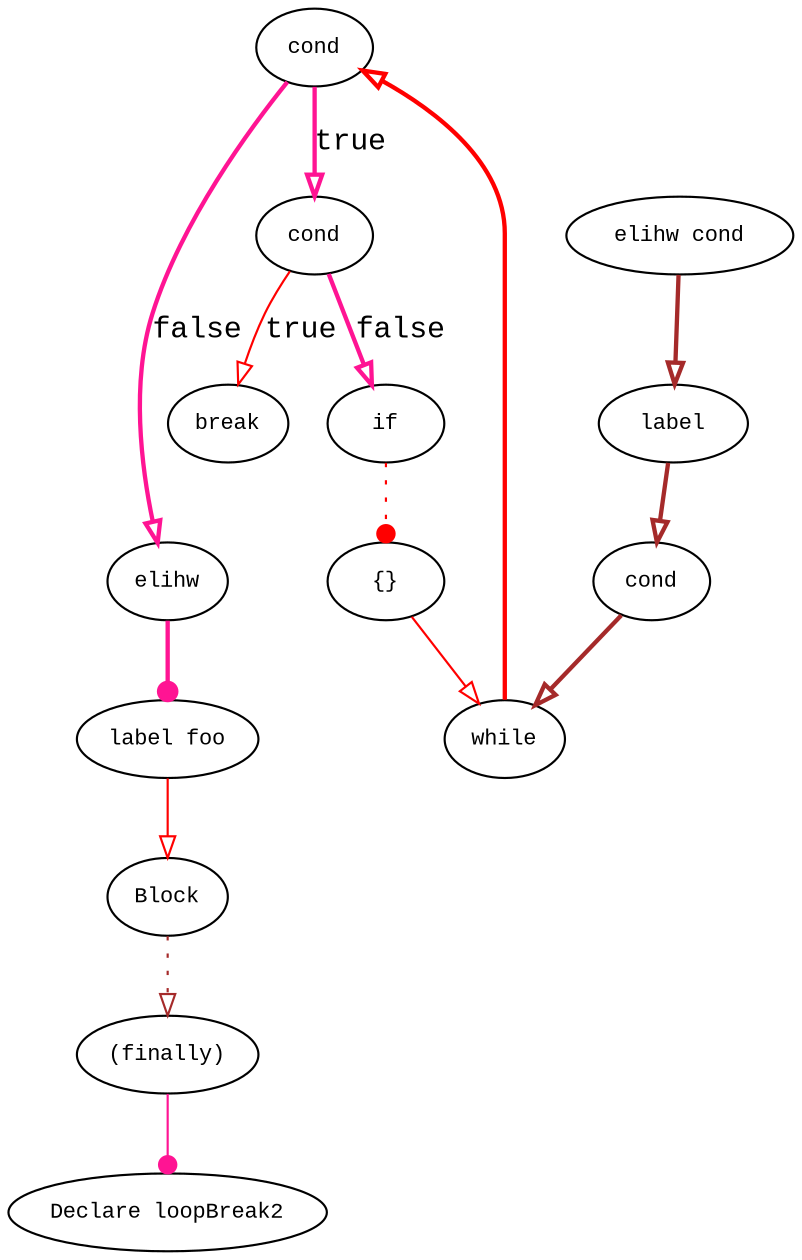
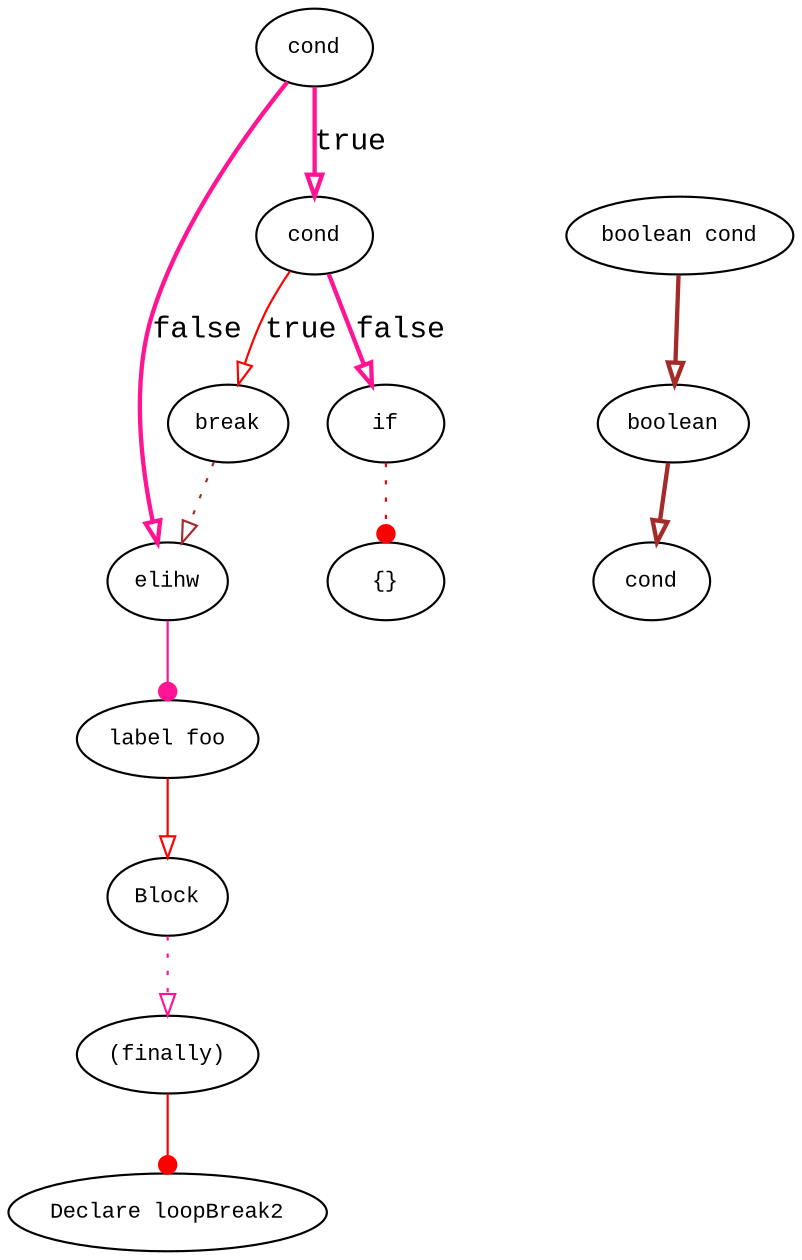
(680, 236) -> (680, 236)
(673, 424) -> (673, 424)
none -> (202, 493)
(168, 652) -> (168, 652)
(505, 739) -> none
(168, 965) -> (168, 965)
(168, 1125) -> (168, 1125)
